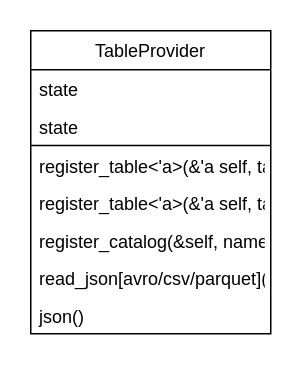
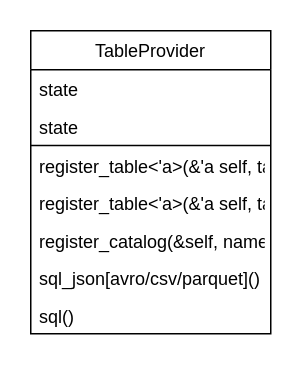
(185, 279) -> (178, 279)
(69, 317) -> (62, 317)
